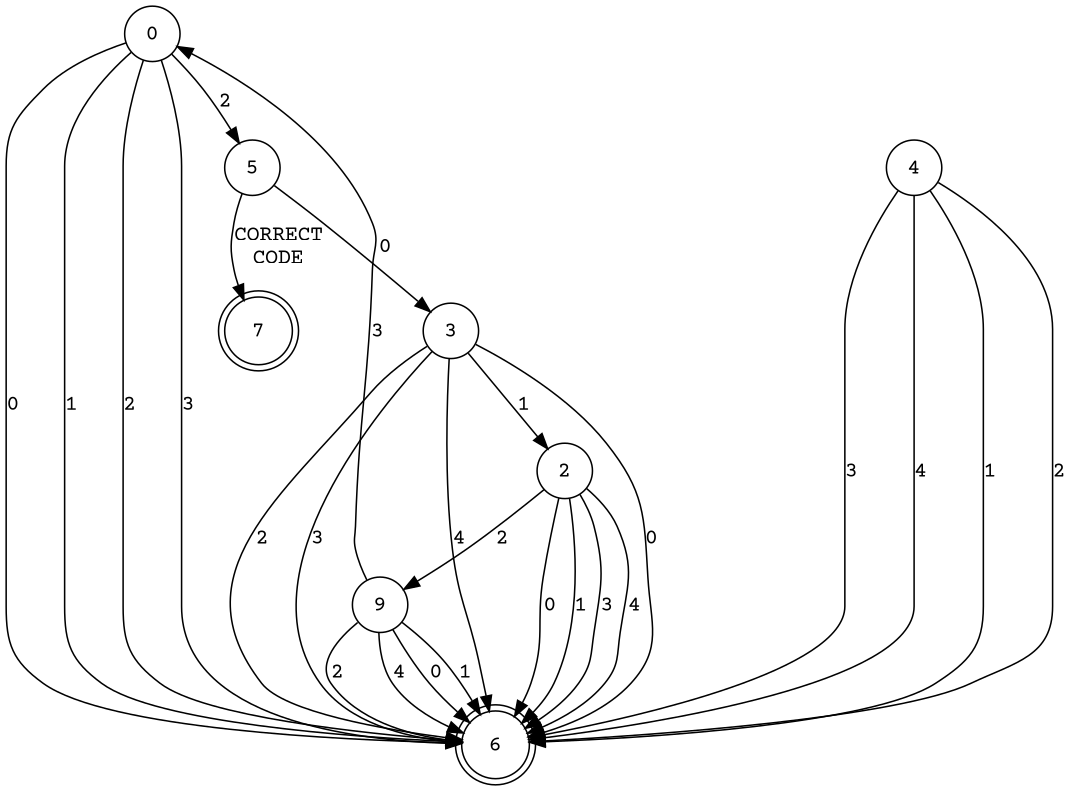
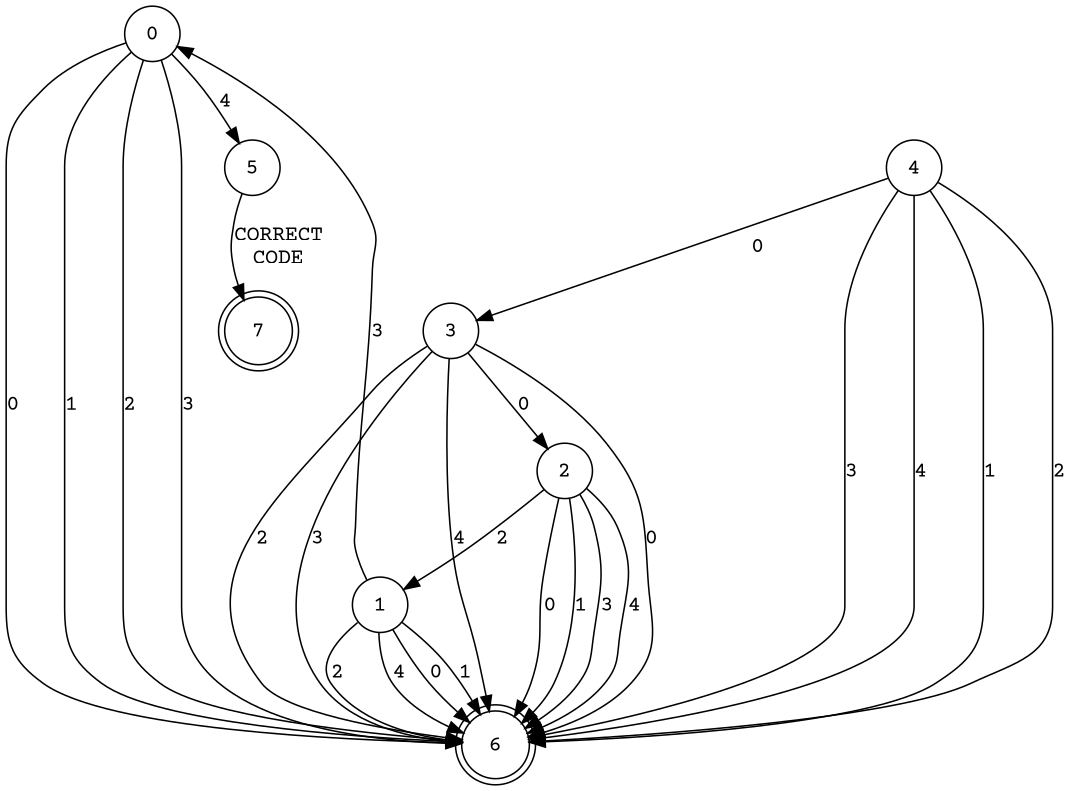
(225, 101) -> (225, 101)
(347, 242) -> (690, 247)
(524, 404) -> (524, 404)
(380, 605) -> (380, 605)
